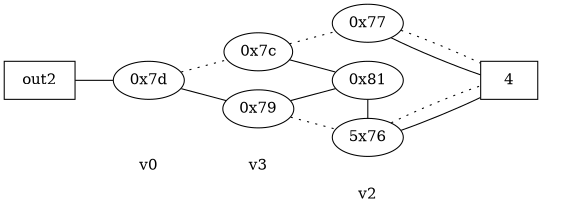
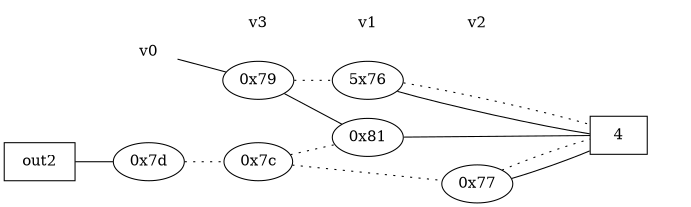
none -> (368, 23)
(312, 66) -> (313, 150)
(204, 95) -> (202, 66)
(368, 109) -> (497, 136)
